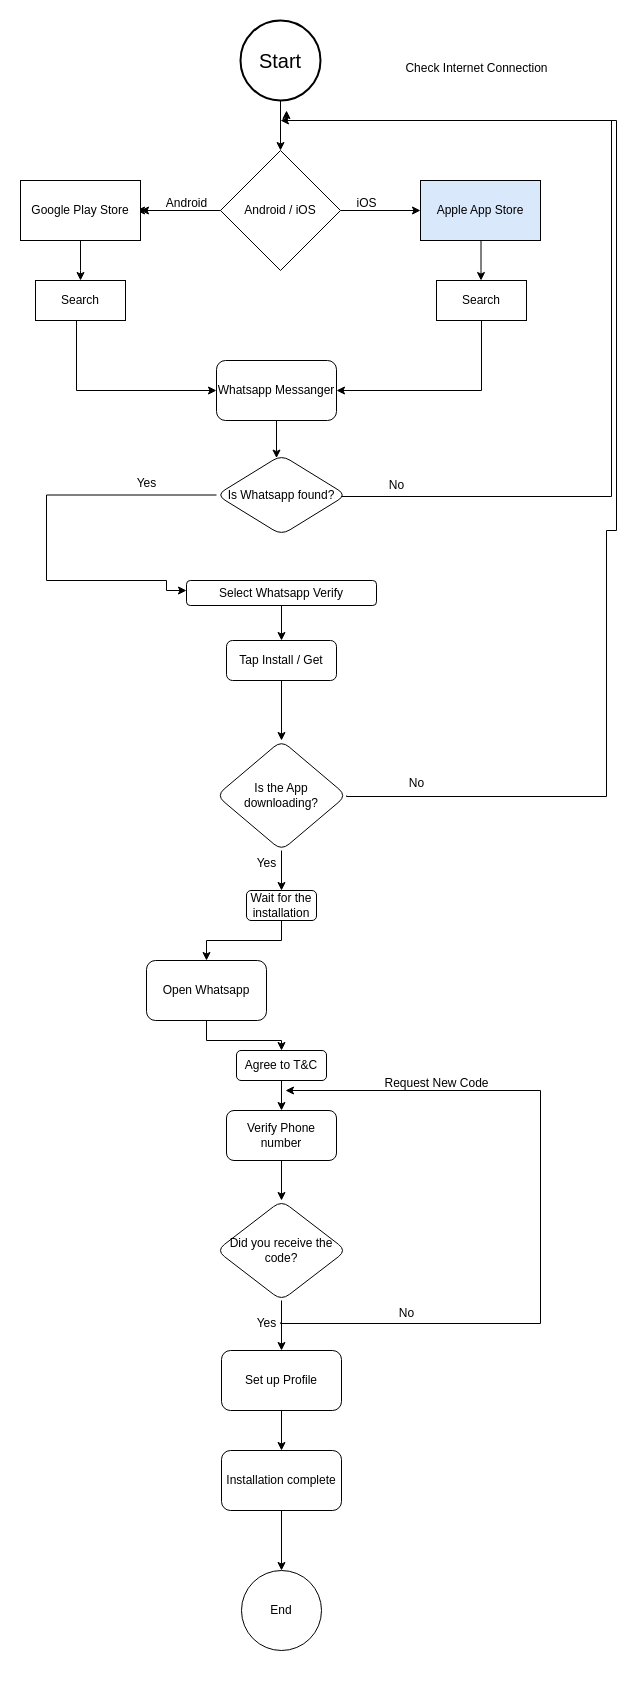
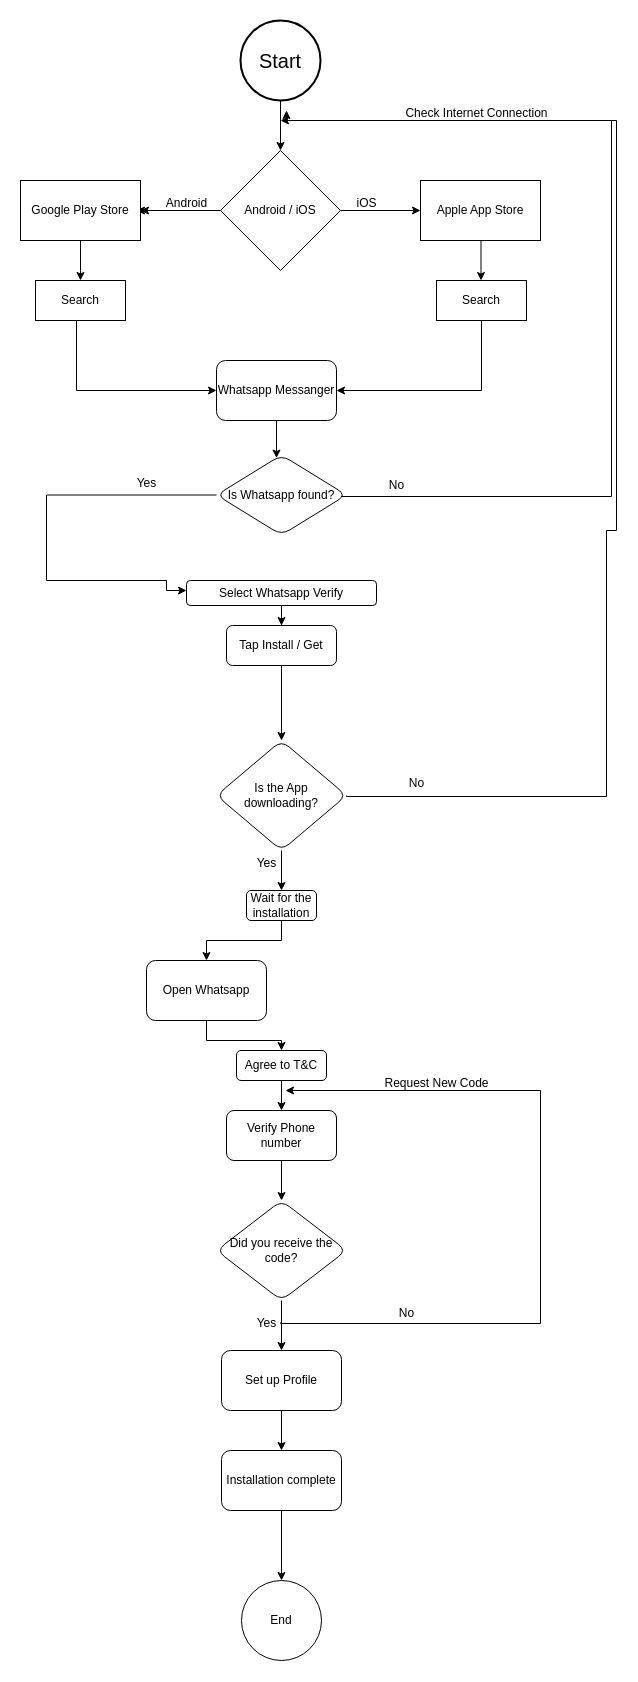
(477, 69) -> (477, 114)
(481, 211) -> (481, 211)
(282, 661) -> (282, 646)
(282, 1611) -> (282, 1621)
